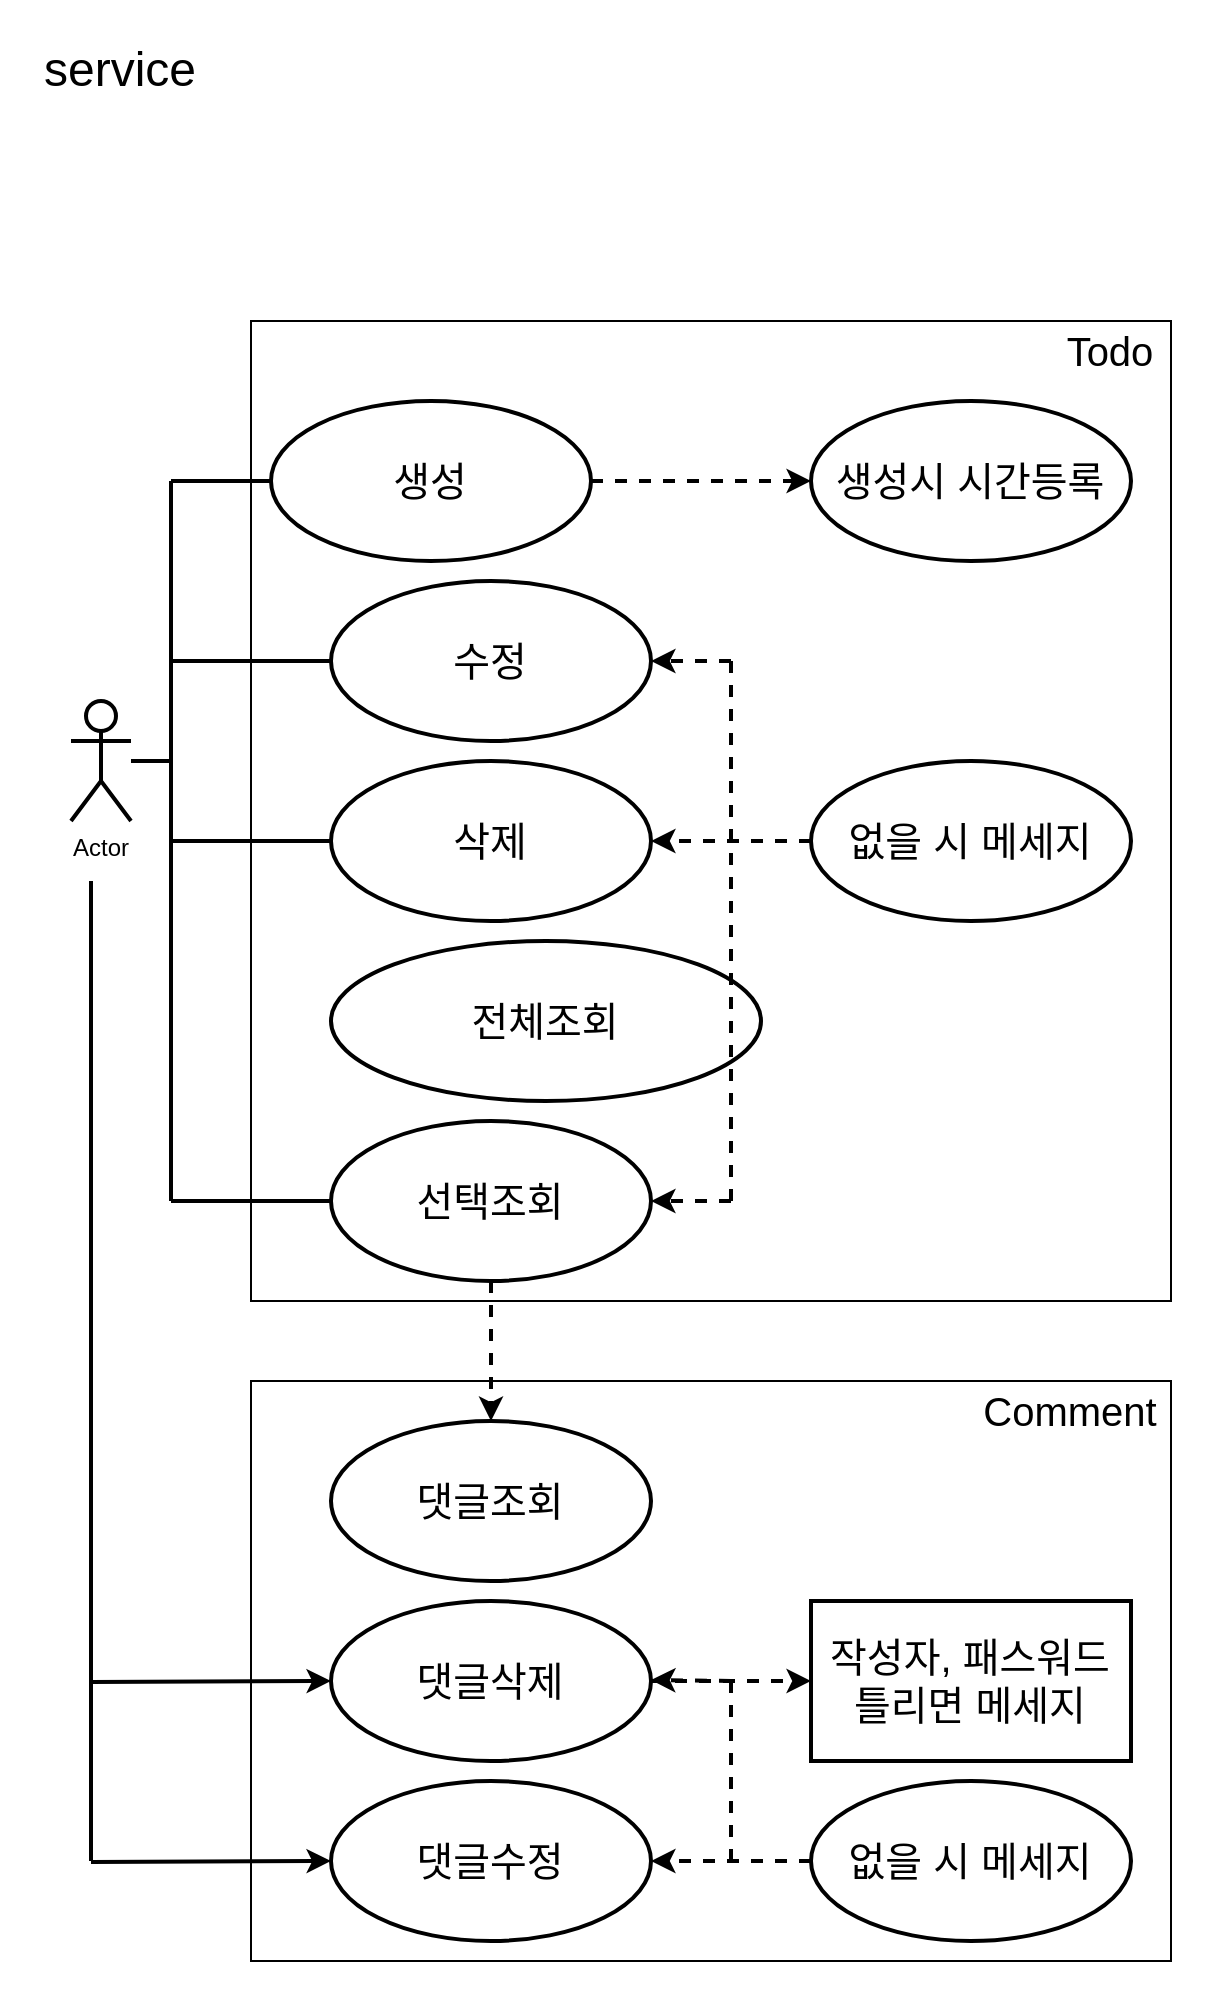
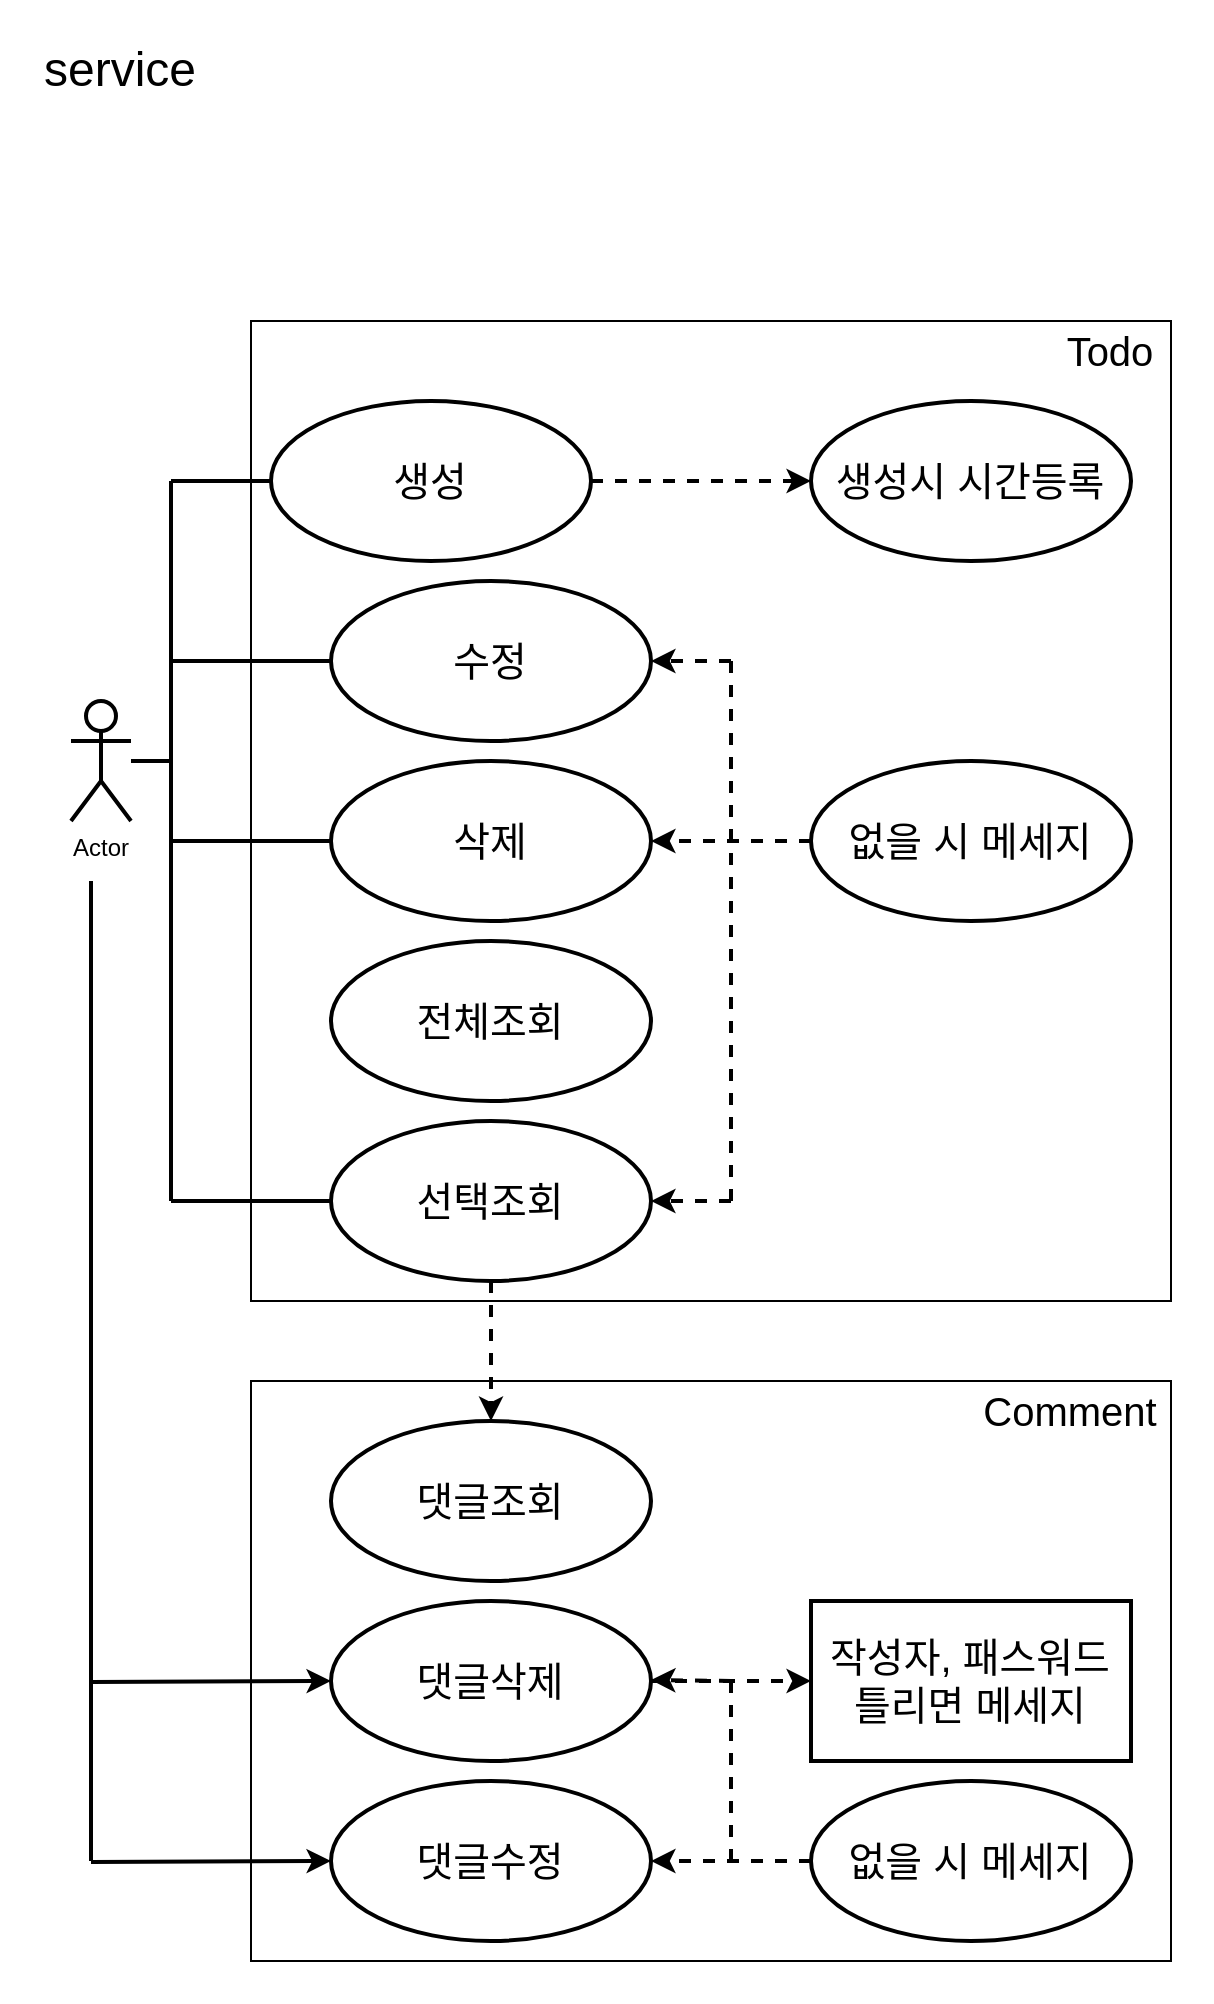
(546, 1021) -> (491, 1021)
